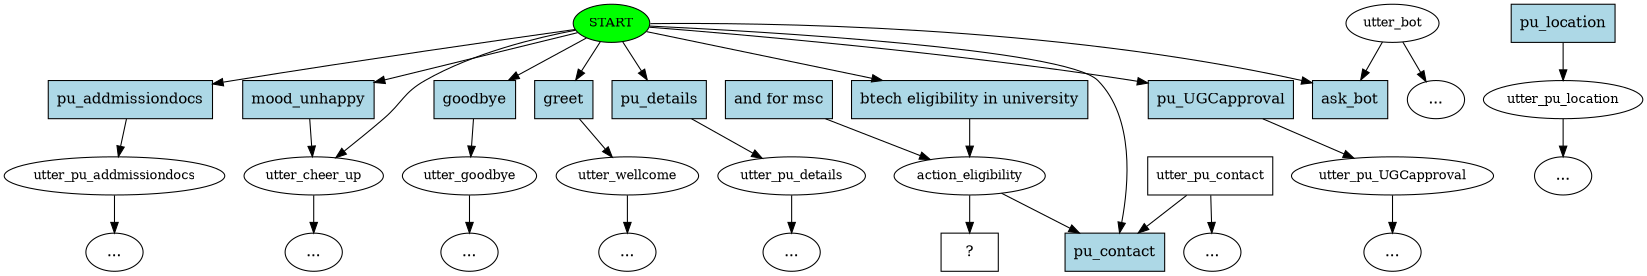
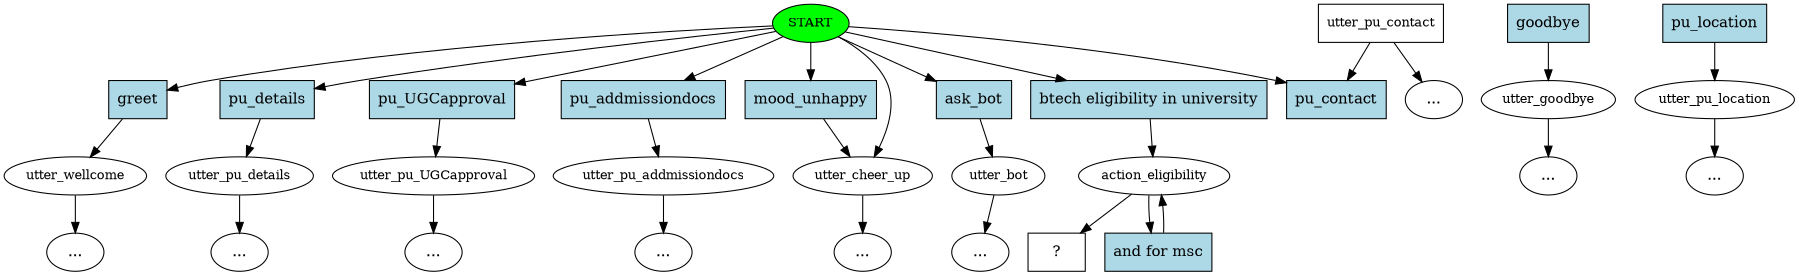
(1374, 56) -> (985, 133)
(552, 57) -> none
(1036, 211) -> (1149, 209)
